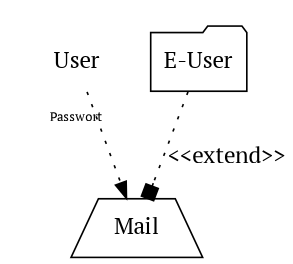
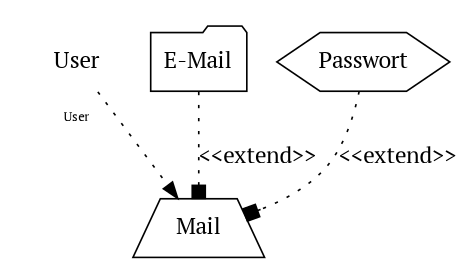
(199, 62) -> (199, 62)
none -> (363, 62)
(77, 118) -> (77, 118)
